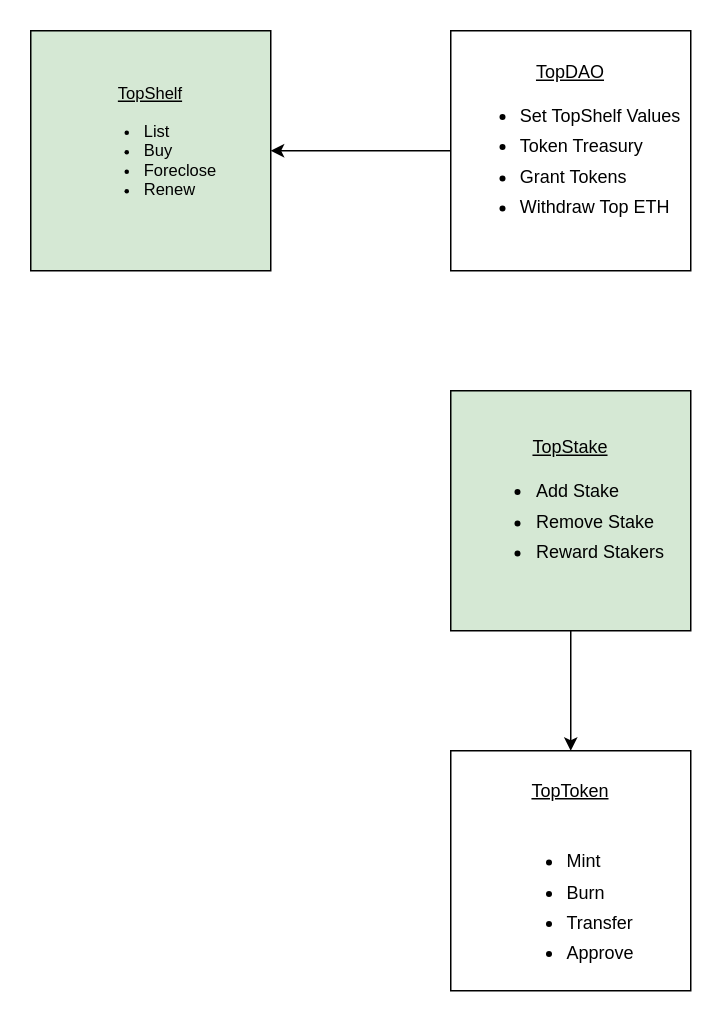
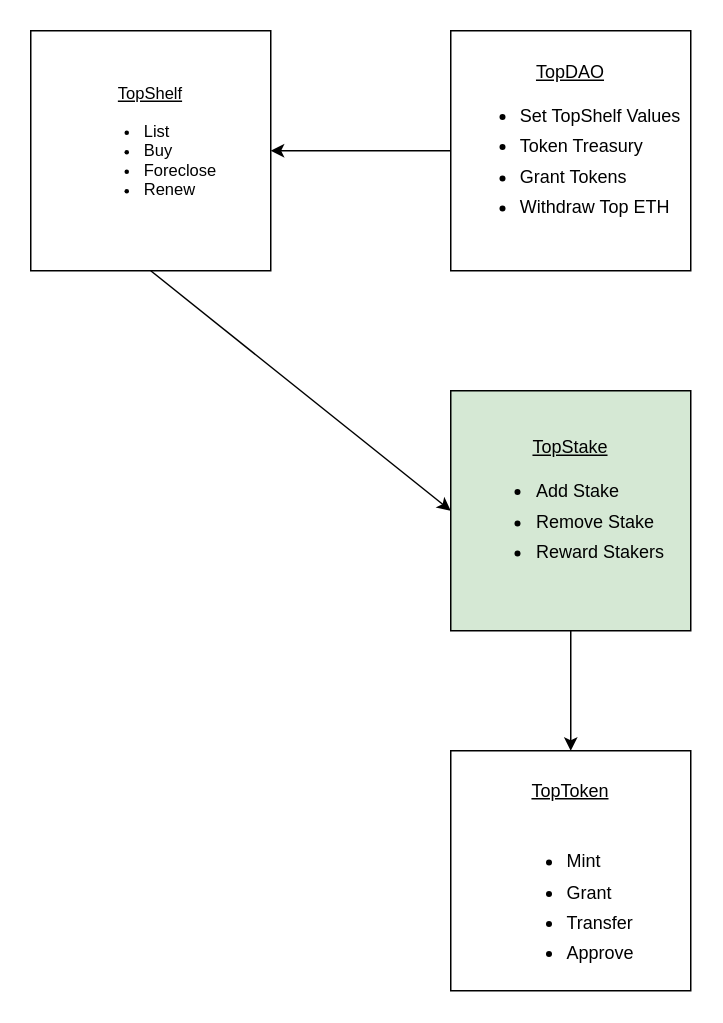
(151, 151) -> (151, 151)
none -> (297, 388)
(571, 871) -> (571, 871)
